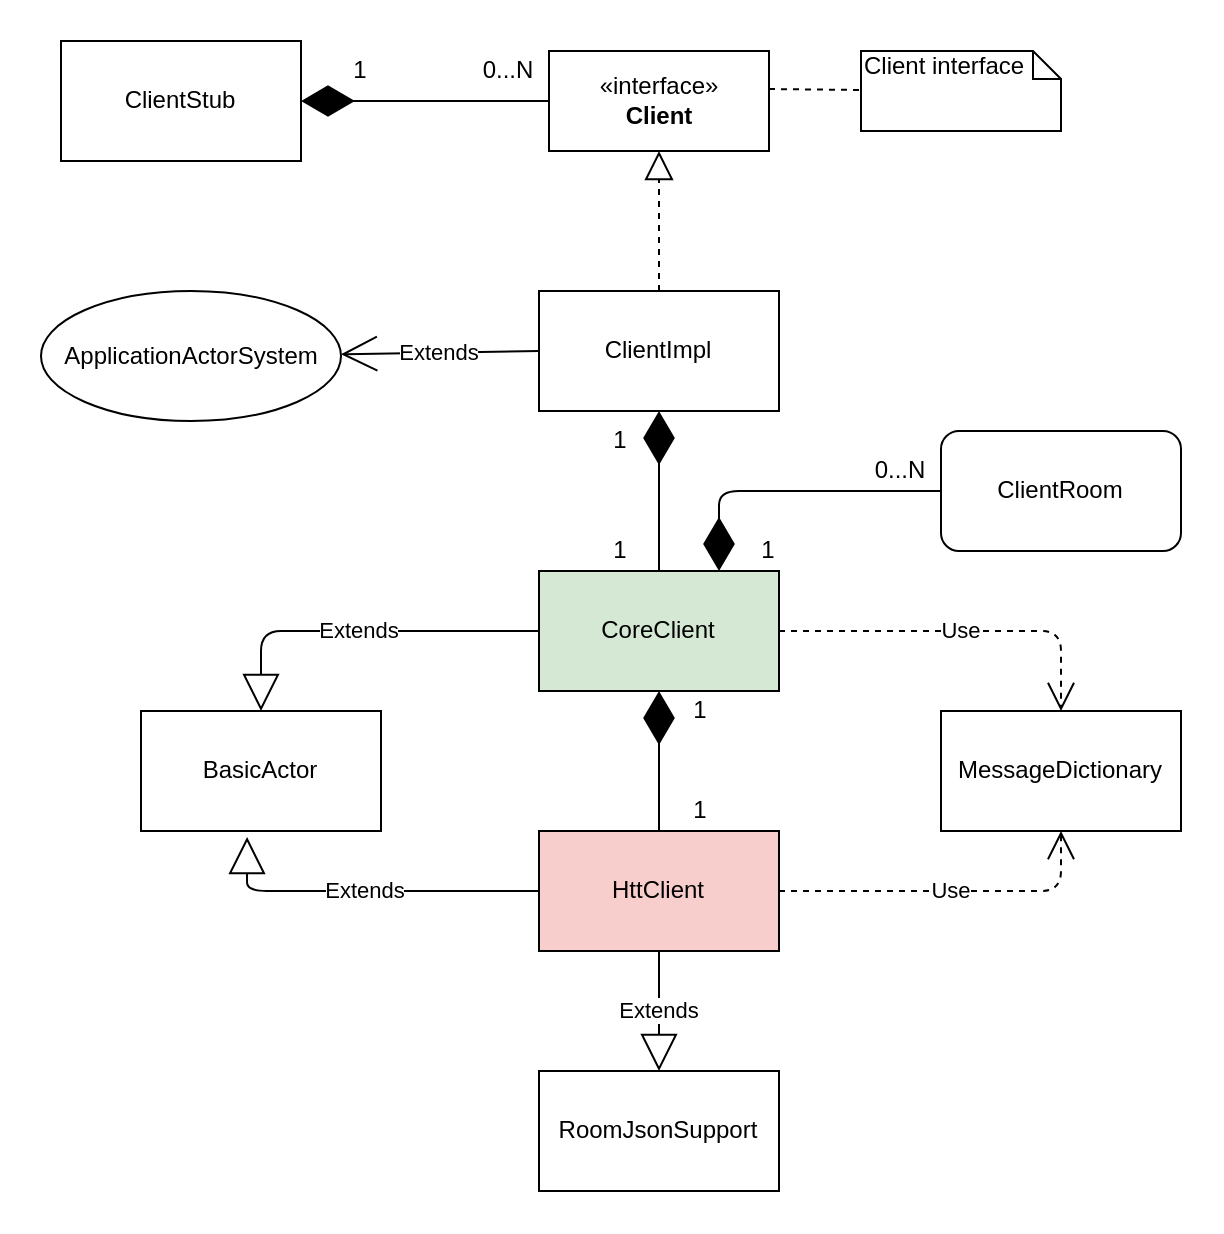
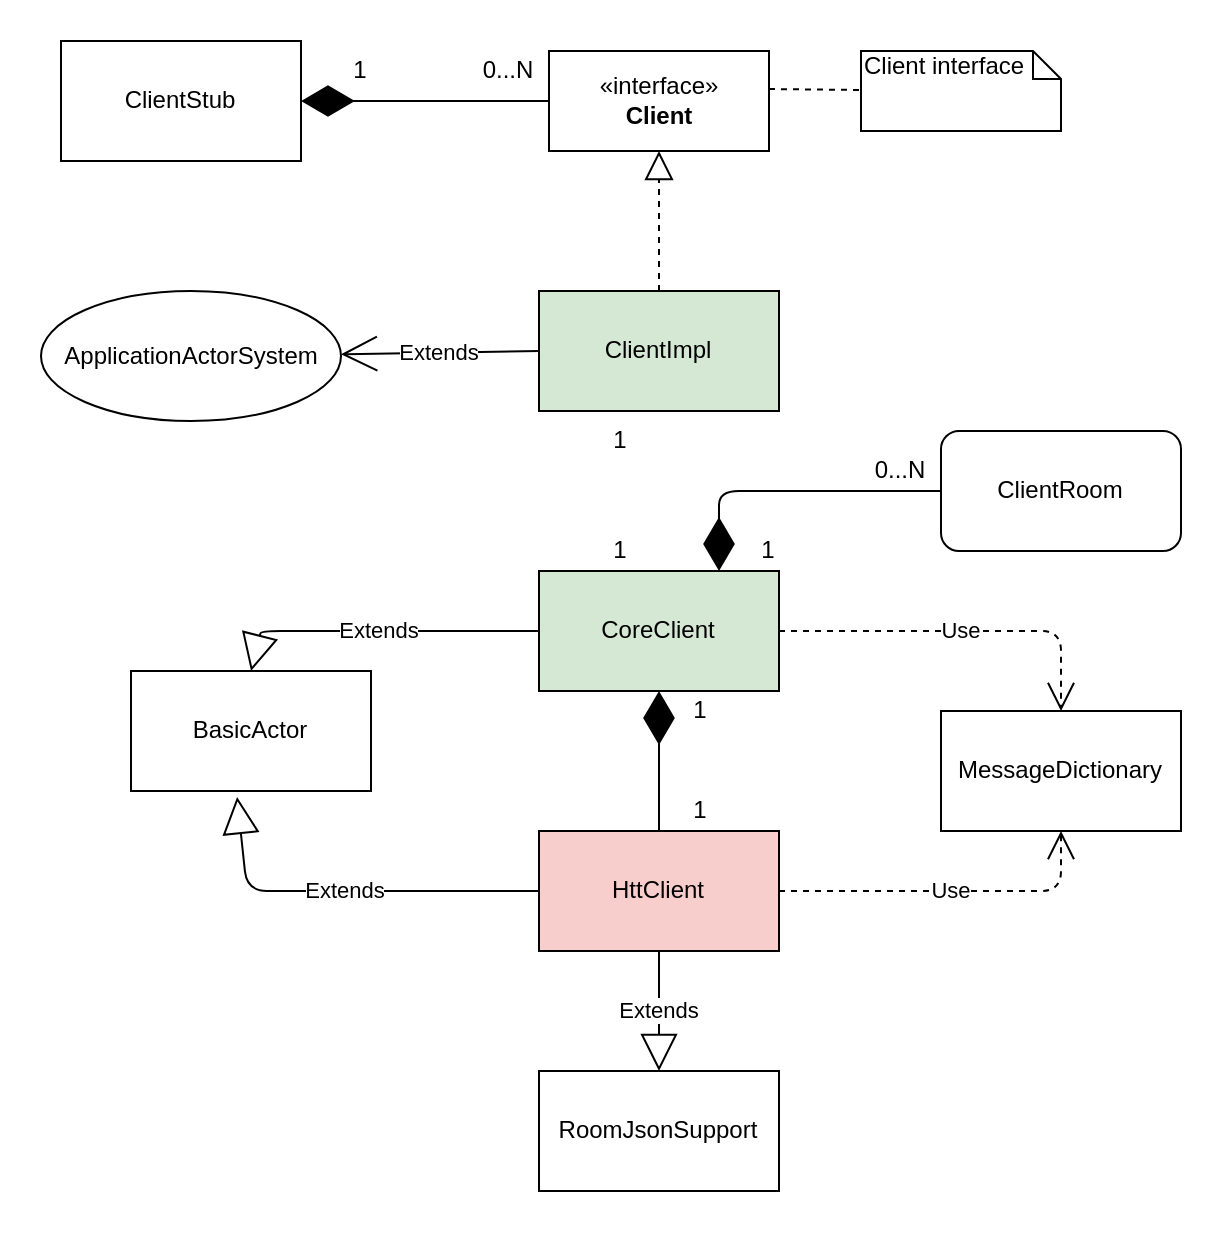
(659, 351) -> (659, 351)
(659, 517) -> none
(261, 771) -> (251, 731)
